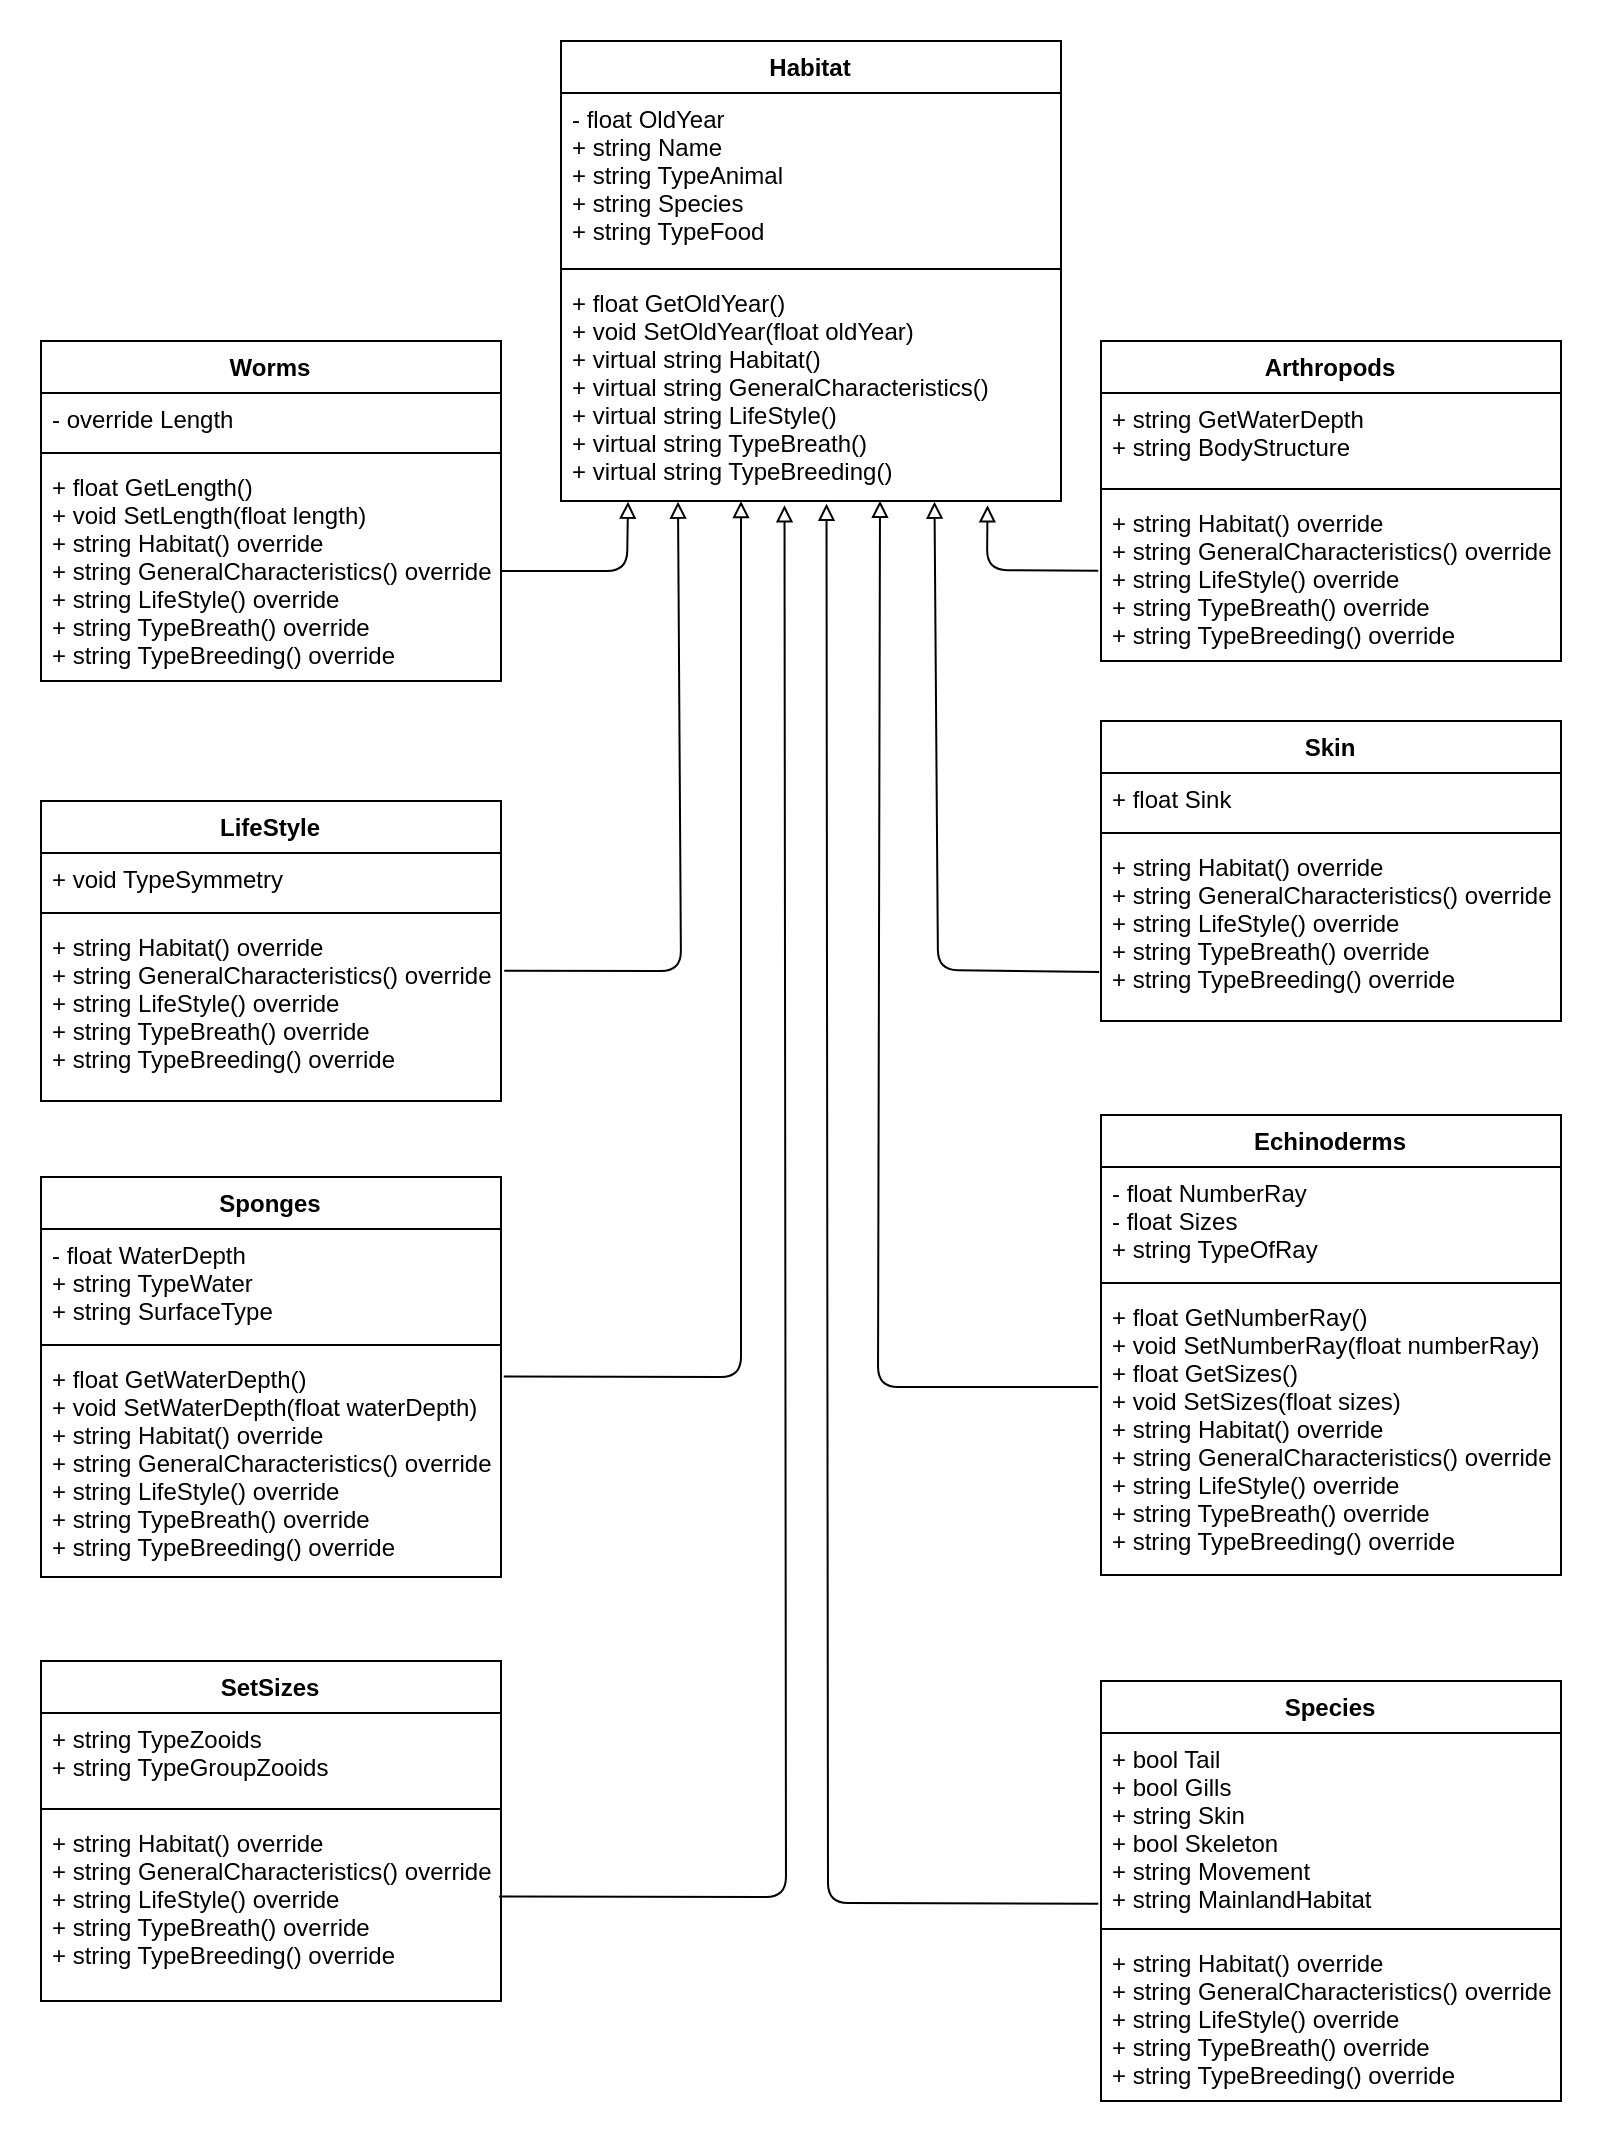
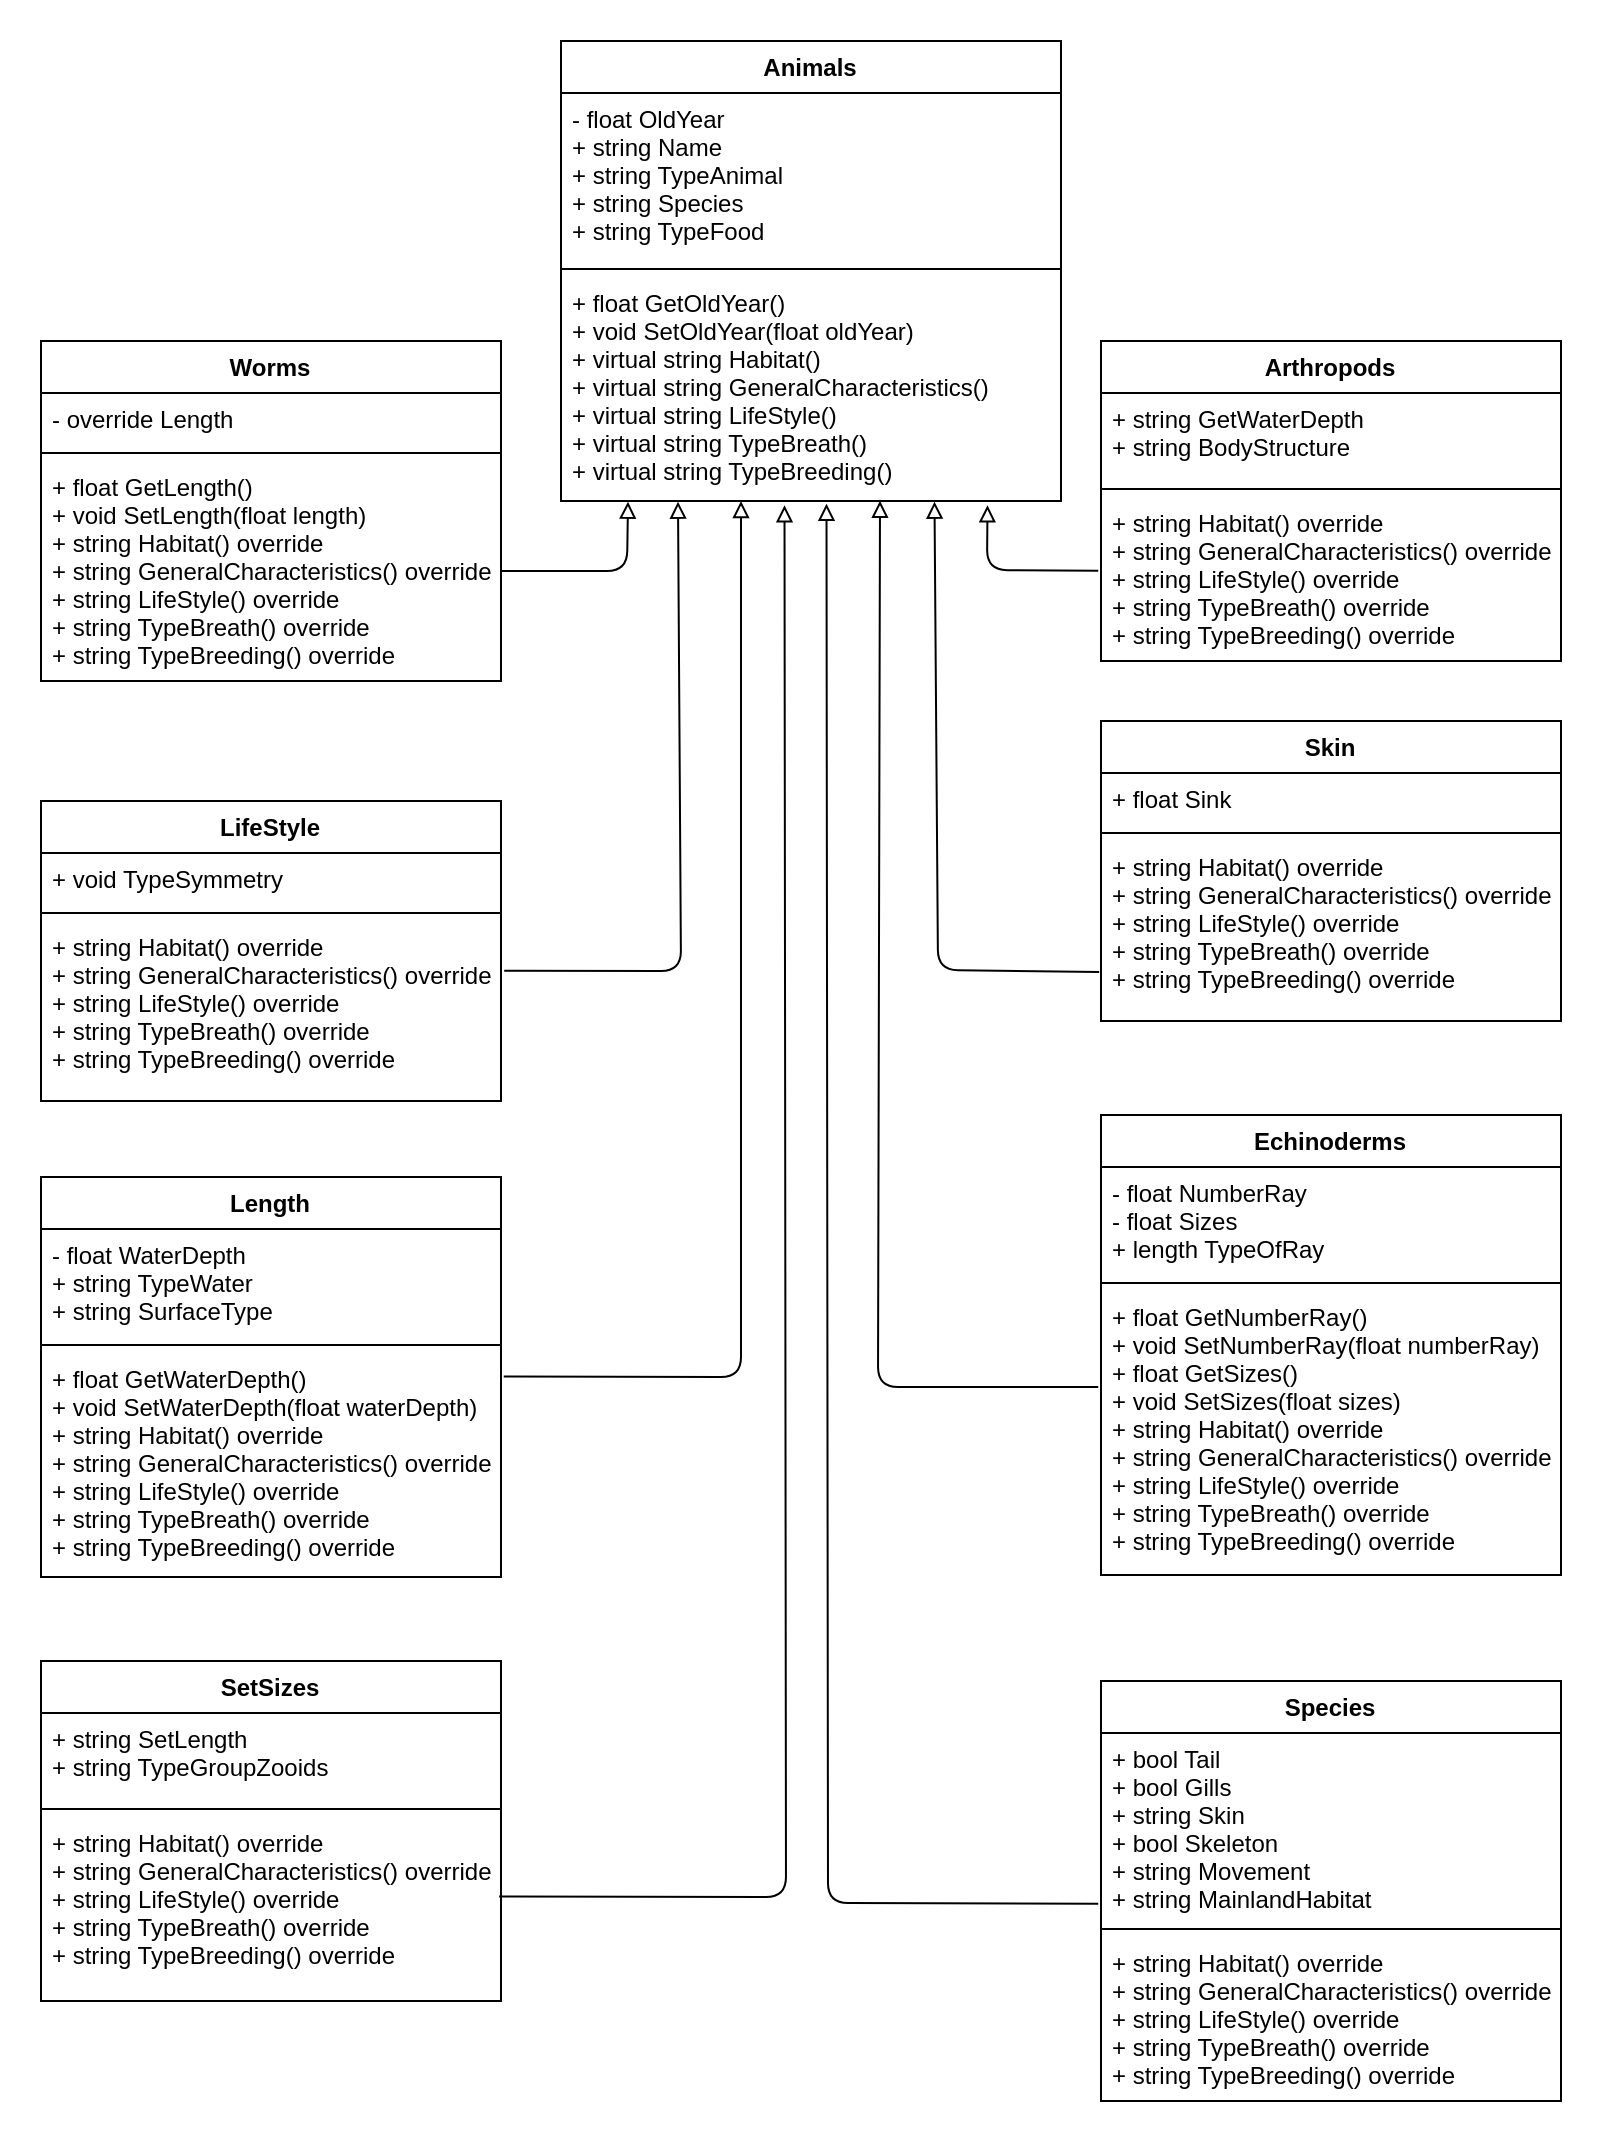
(810, 68) -> (810, 68)
(1217, 1194) -> (1217, 1194)
(270, 1204) -> (270, 1204)
(167, 1740) -> (164, 1740)
